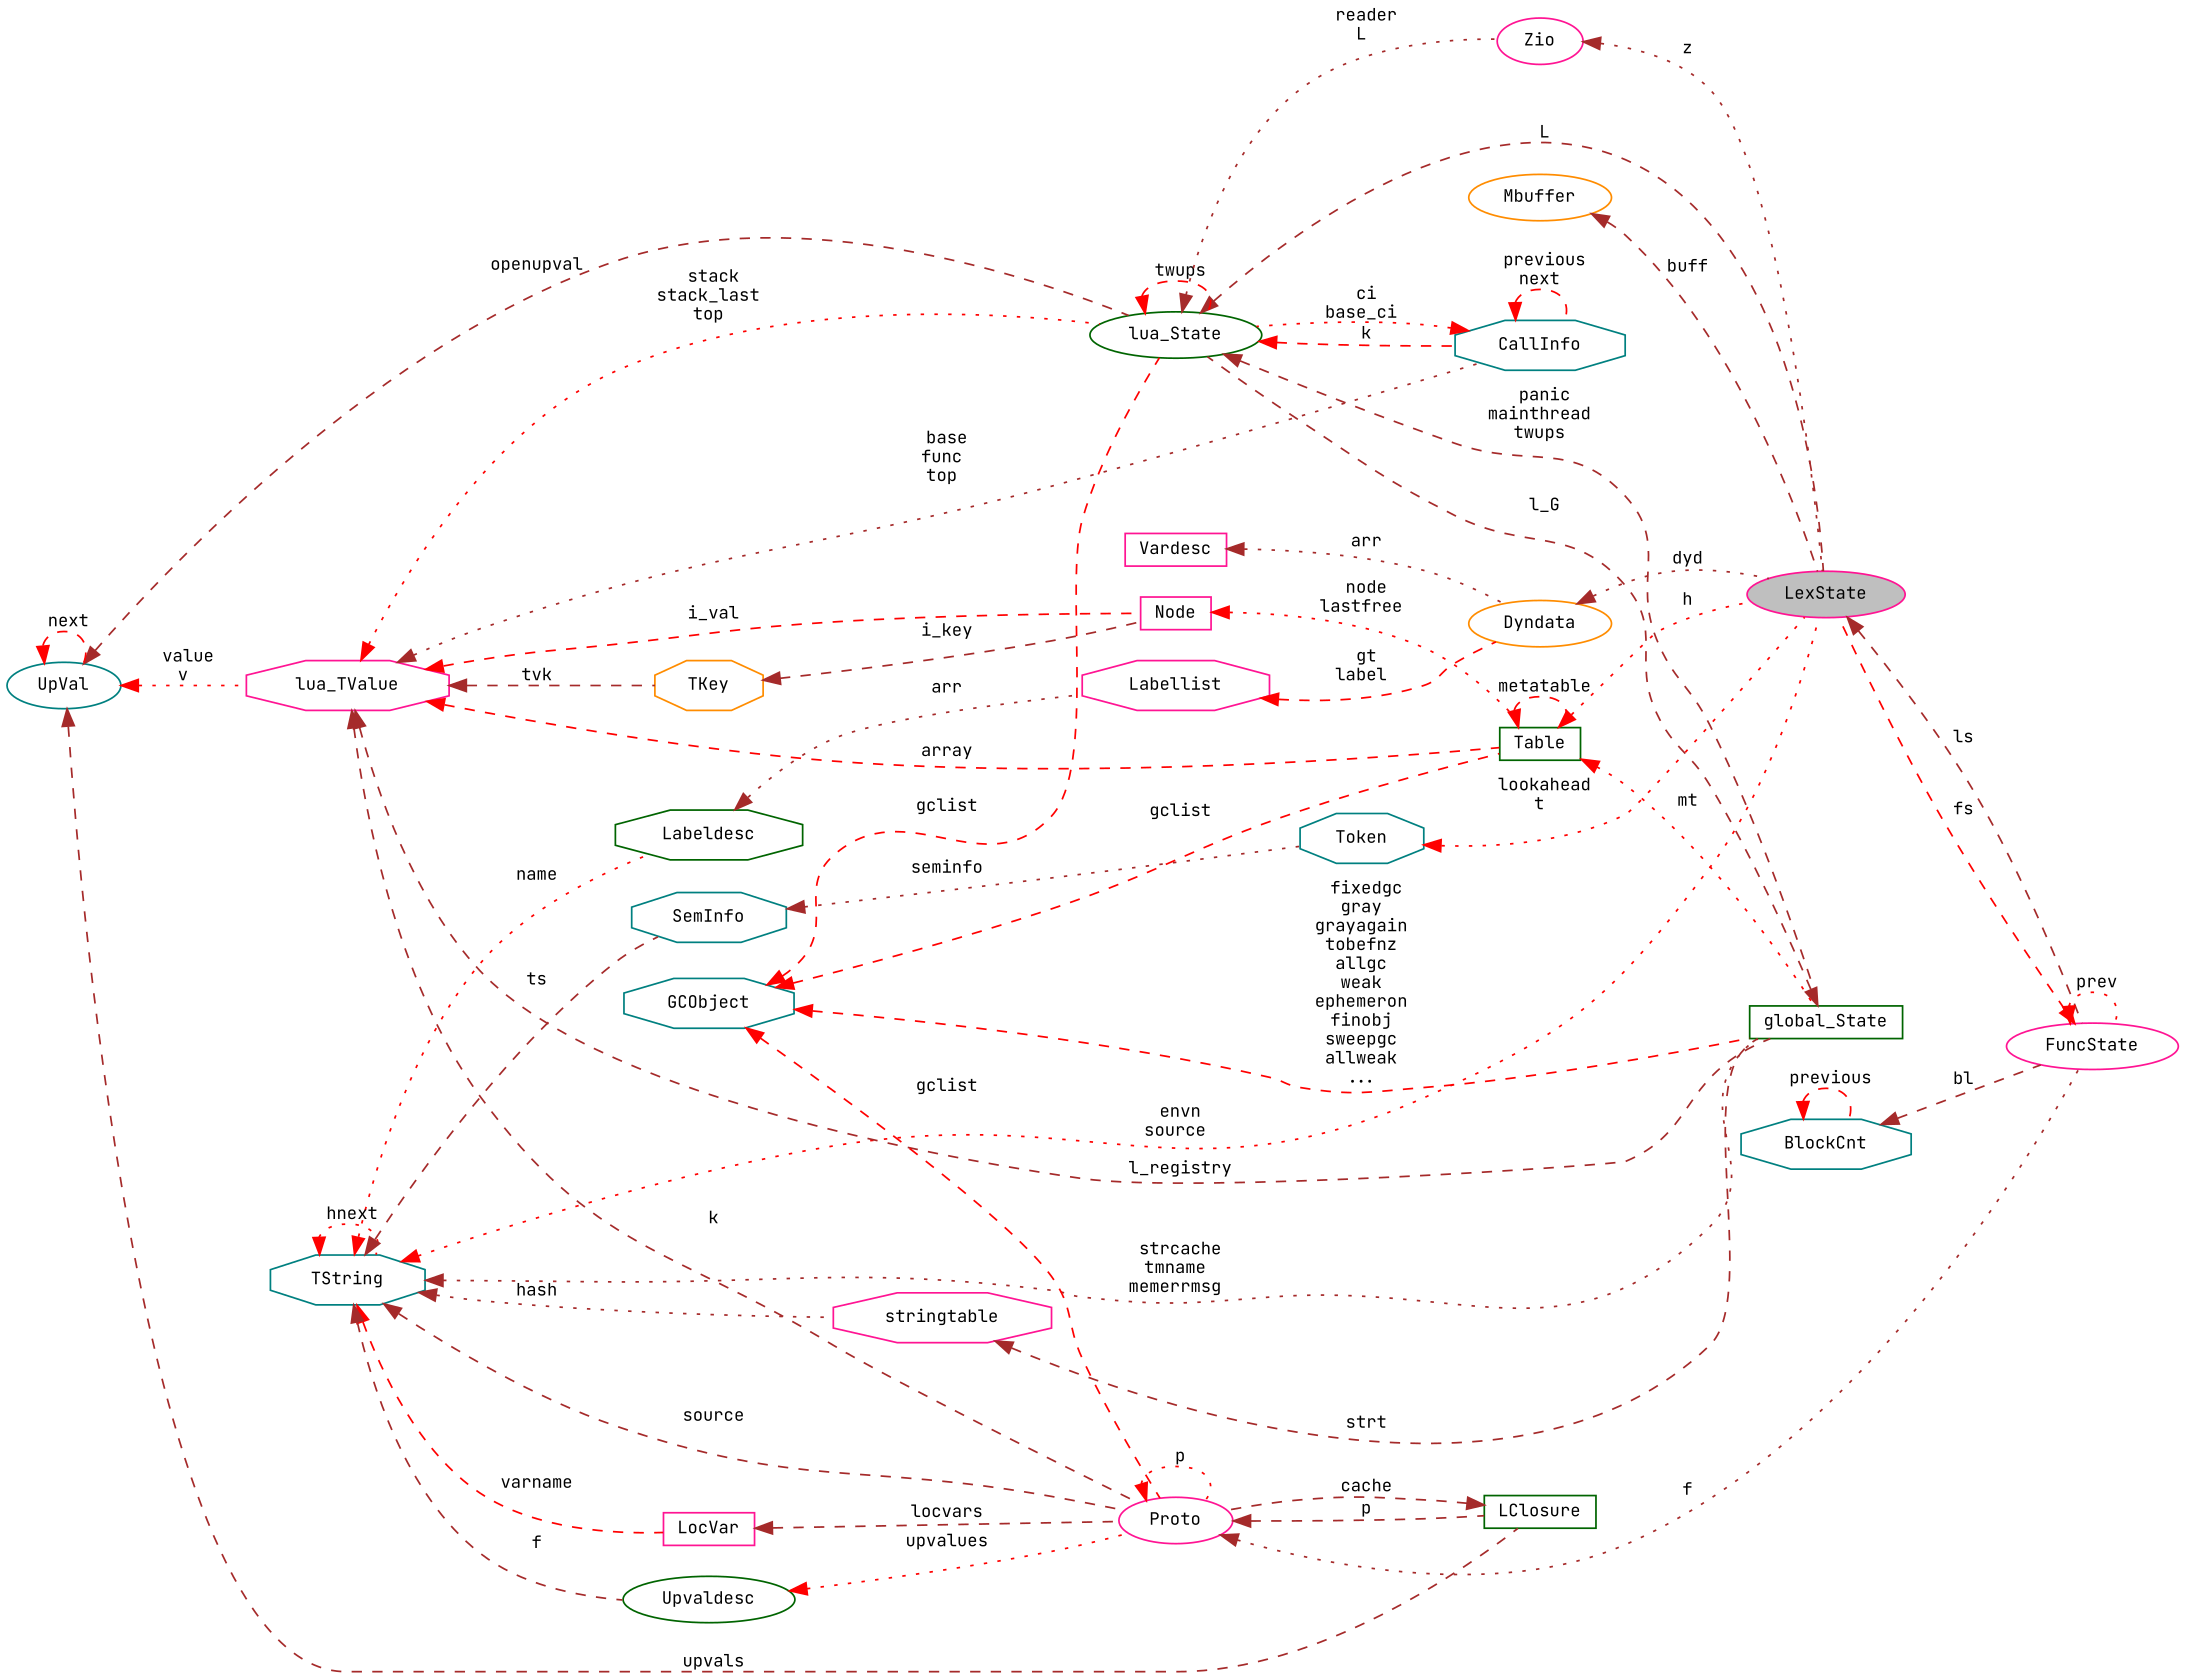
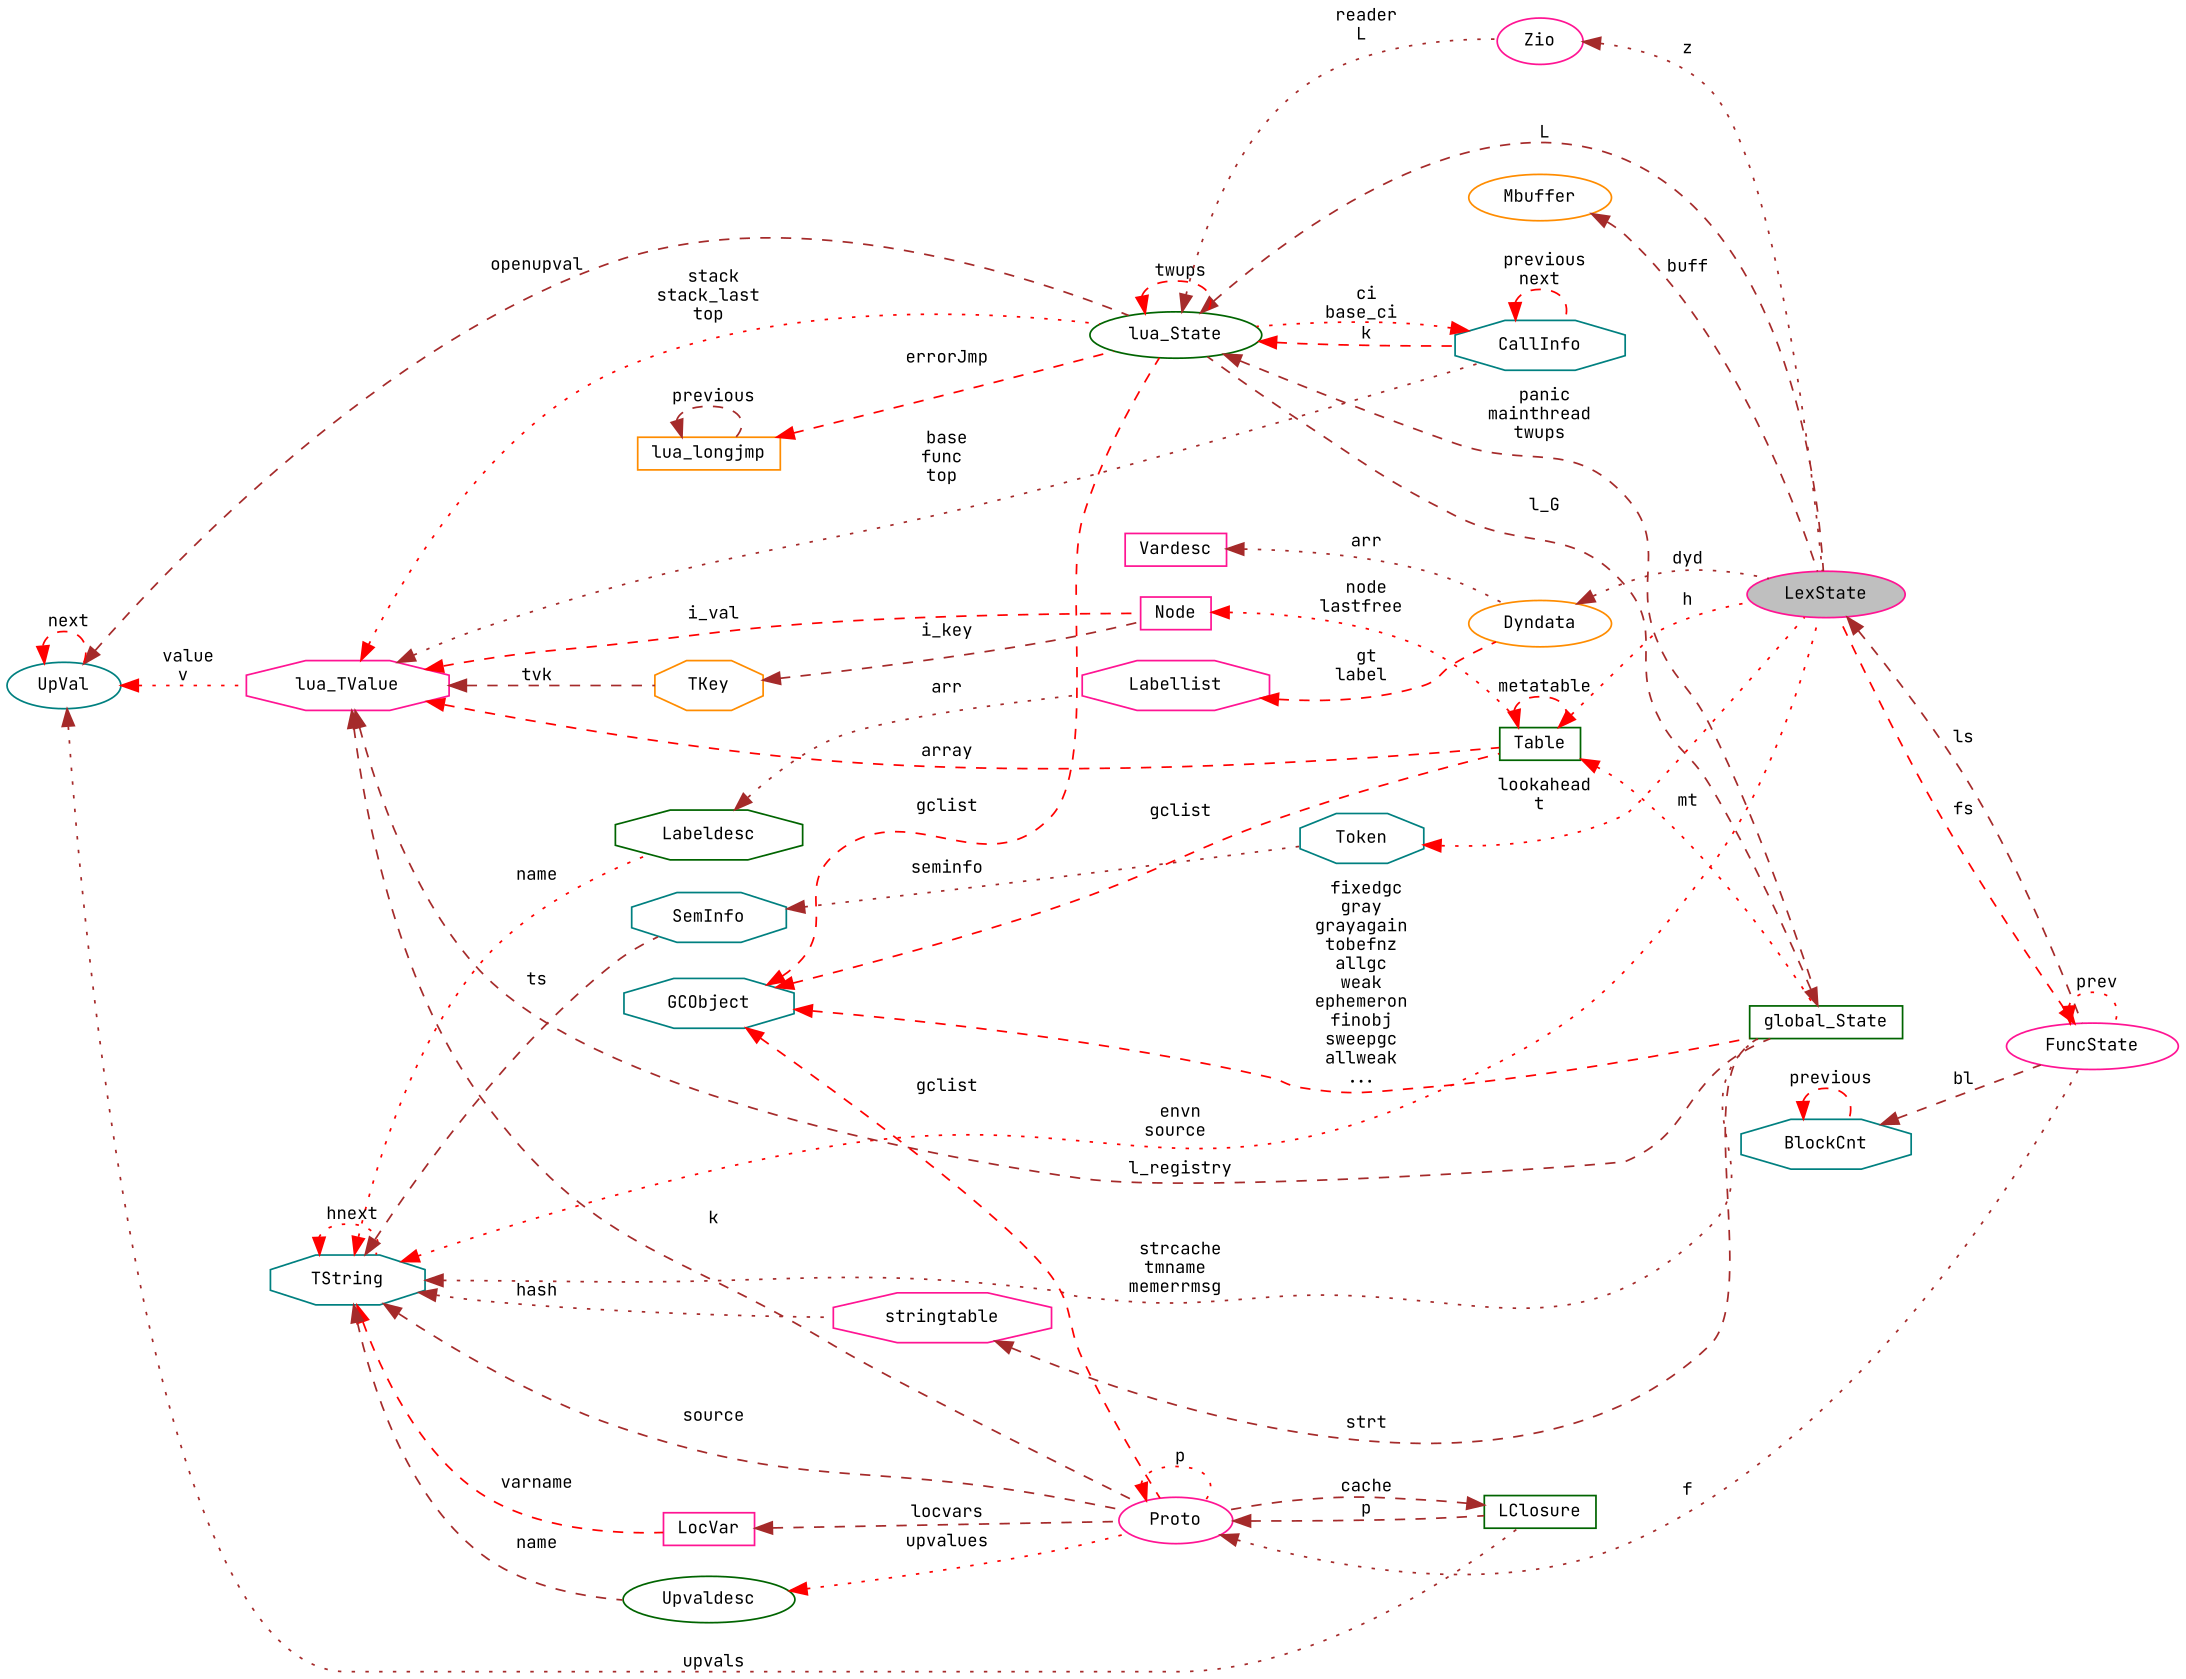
none -> (709, 454)
(532, 1544) -> (532, 1544)
(438, 1672) -> (438, 1672)
